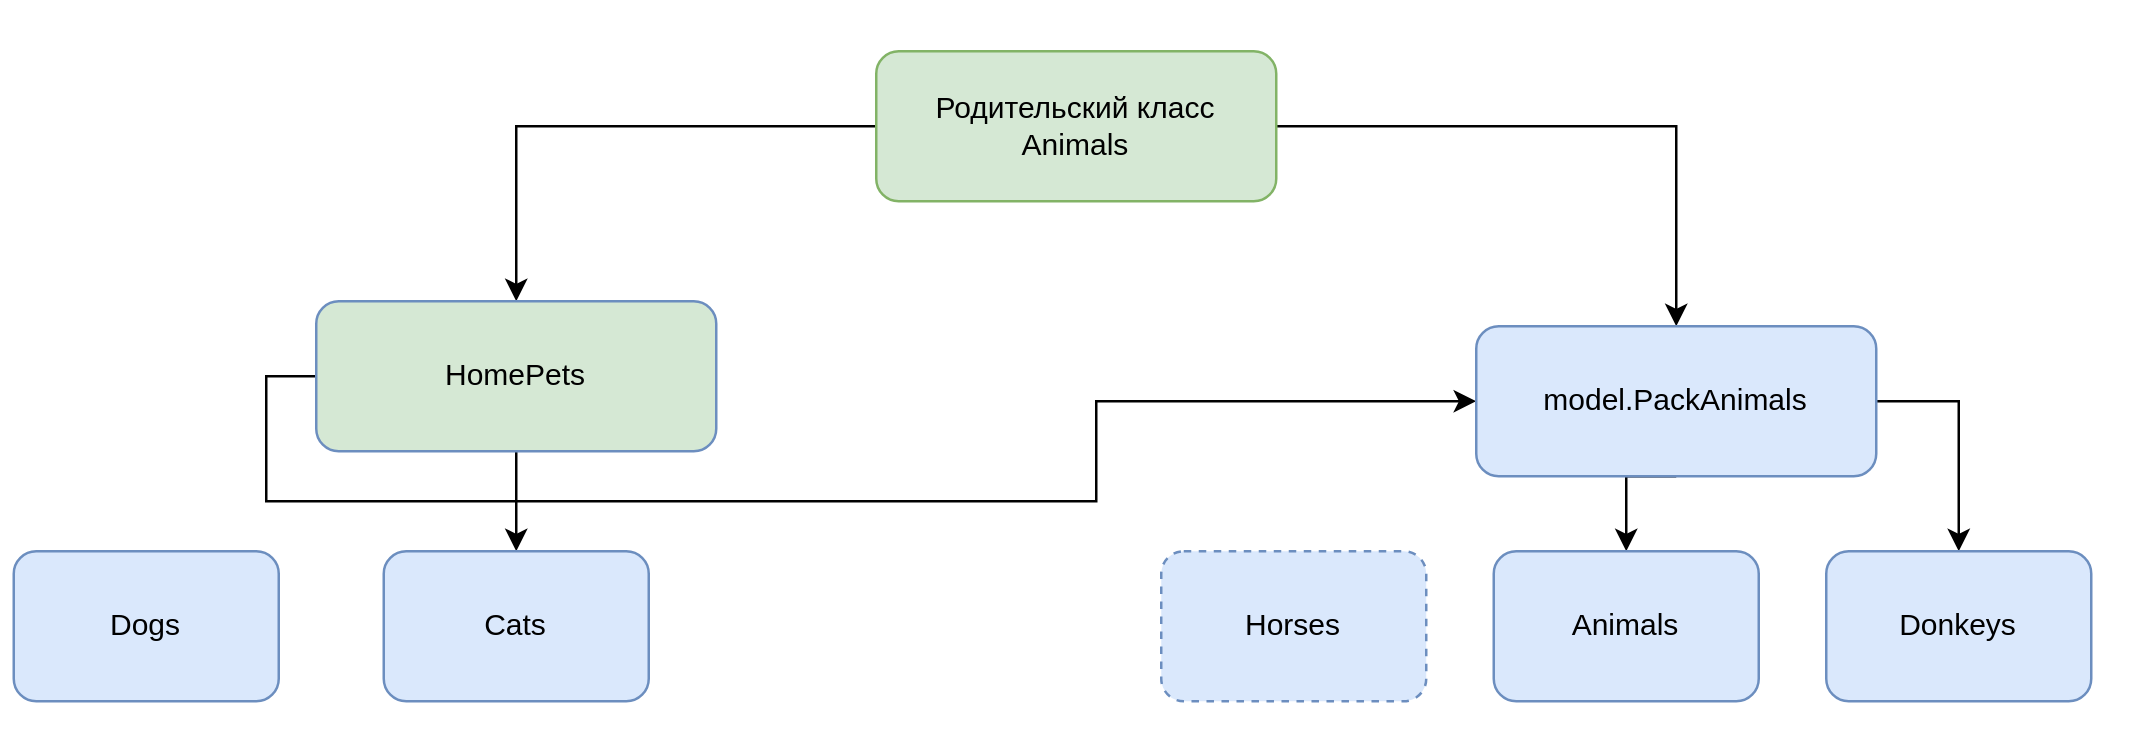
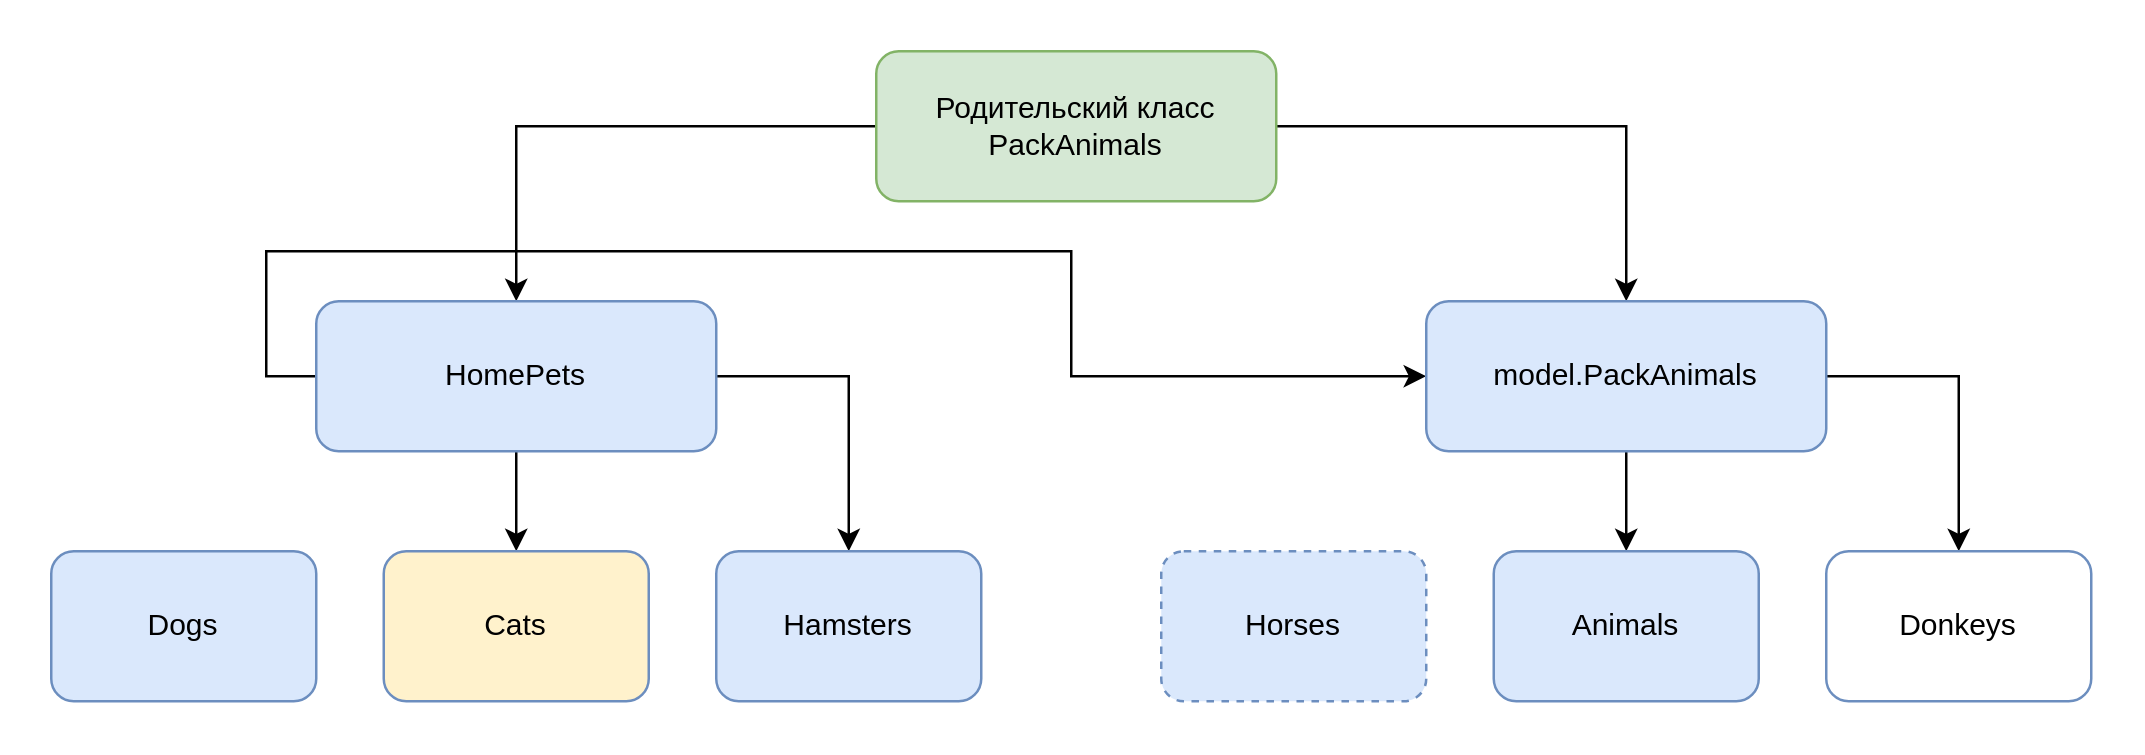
(1076, 126) -> (1076, 126)
(516, 376) -> (516, 376)
none -> (843, 376)
(1676, 401) -> (1626, 376)
(146, 626) -> (184, 626)
(516, 626) -> (516, 626)
none -> (849, 626)
(1959, 626) -> (1959, 626)
